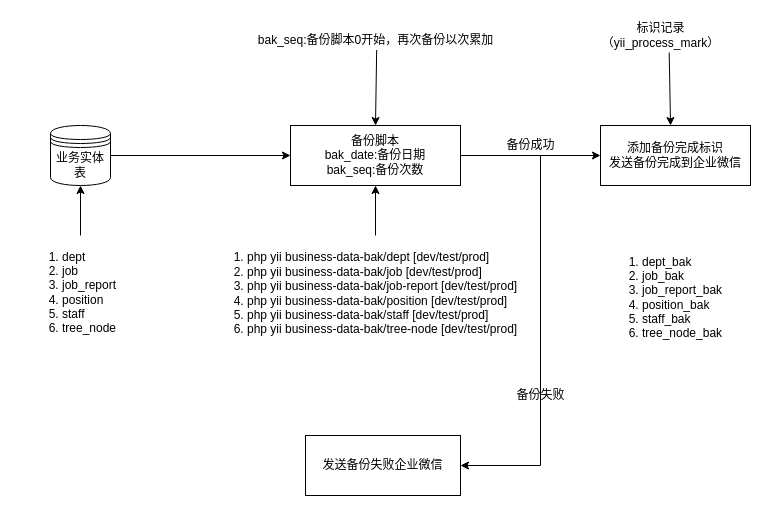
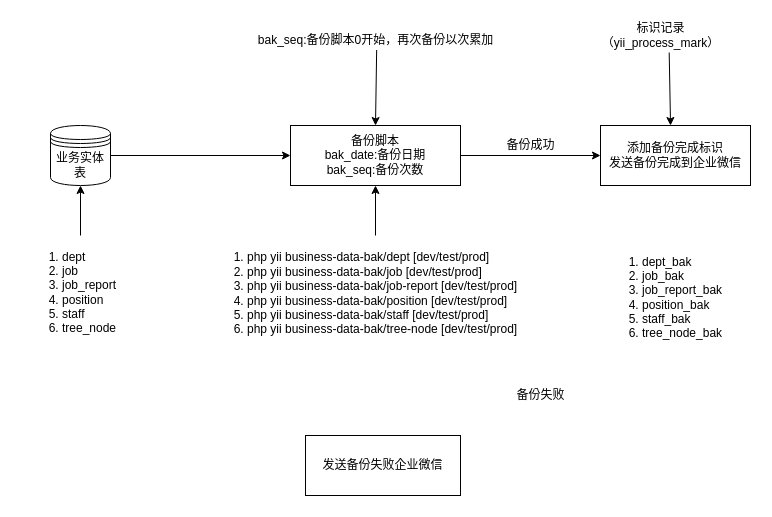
(541, 348) -> none
